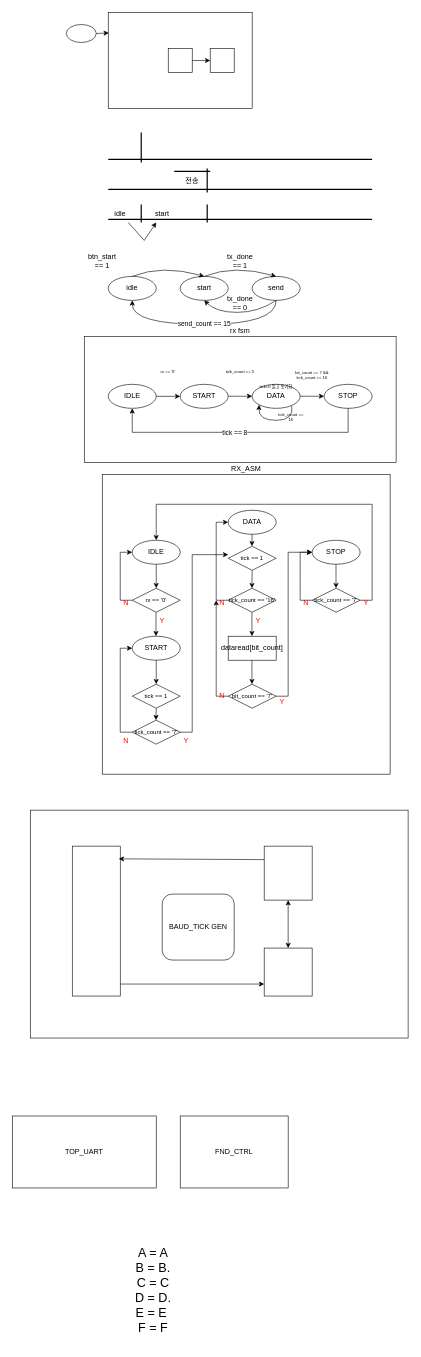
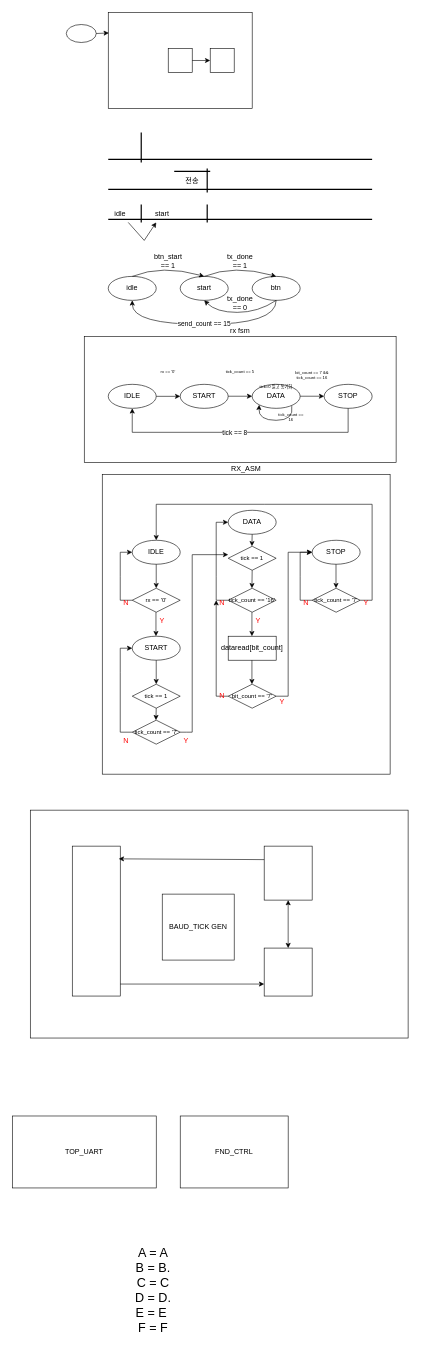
(102, 261) -> (168, 261)
(276, 288) -> (276, 288)
(198, 927) -> (198, 927)
